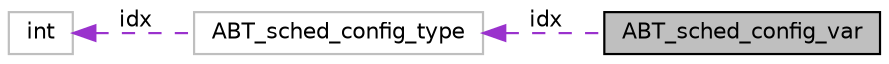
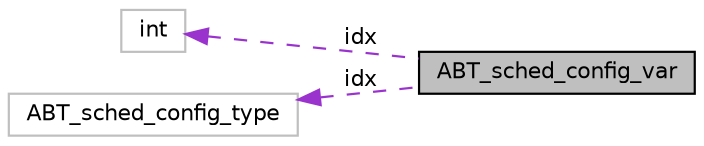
(144, 33) -> (313, 47)
